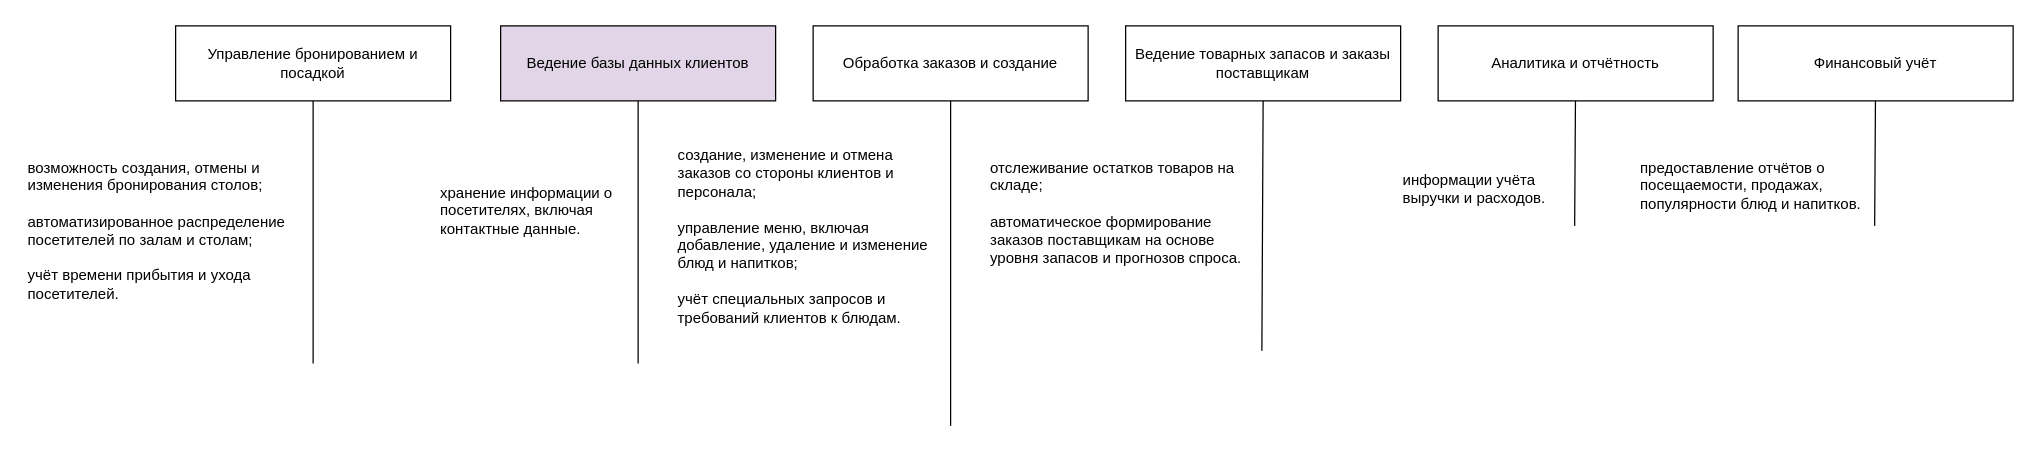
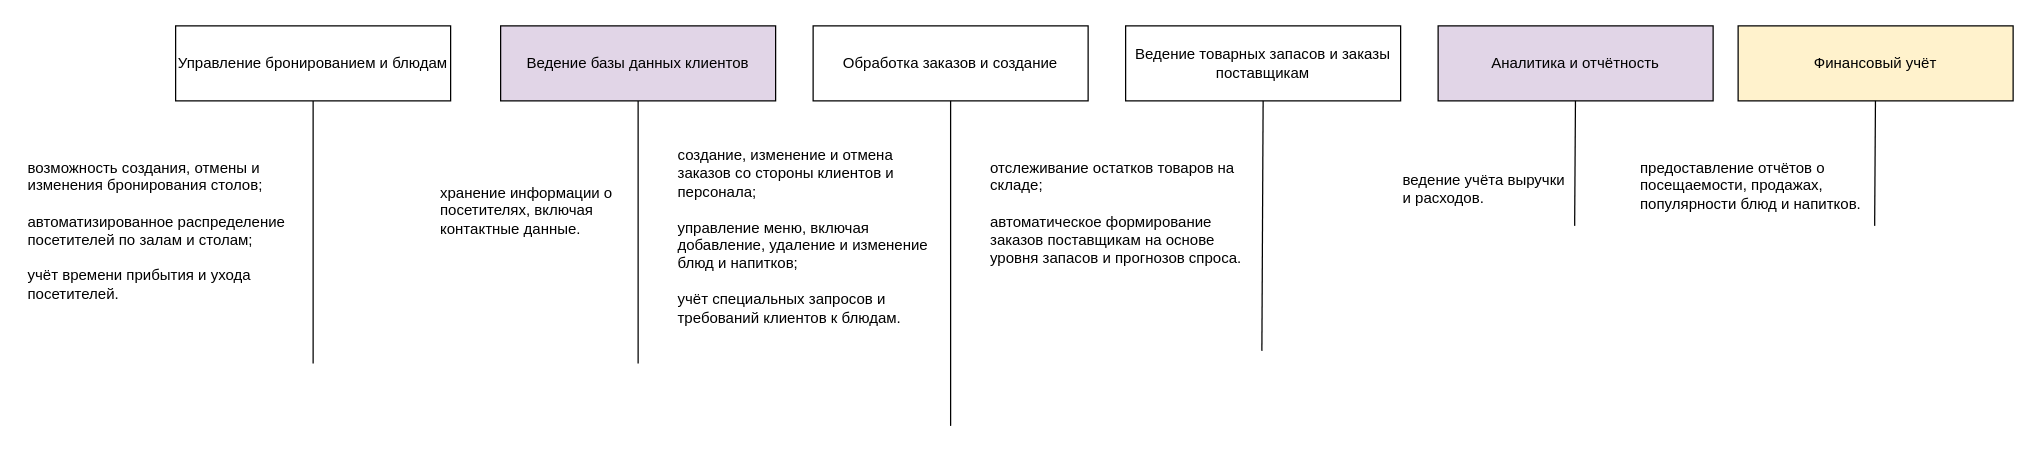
(313, 63) -> (313, 63)
(1576, 63) -> (1576, 63)
(1876, 63) -> (1876, 63)
(1489, 190) -> (1489, 190)
